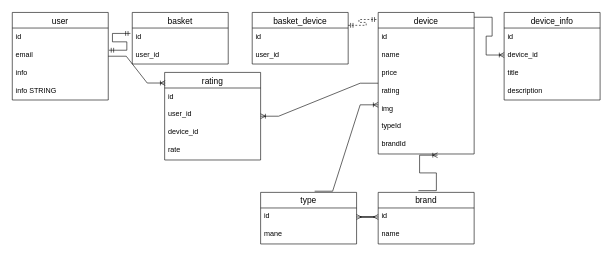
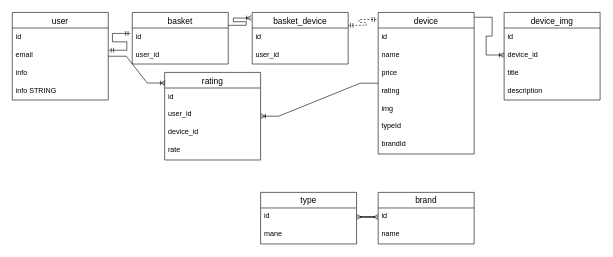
(552, 21) -> (552, 21)
none -> (246, 24)
(346, 149) -> none
(437, 191) -> none
